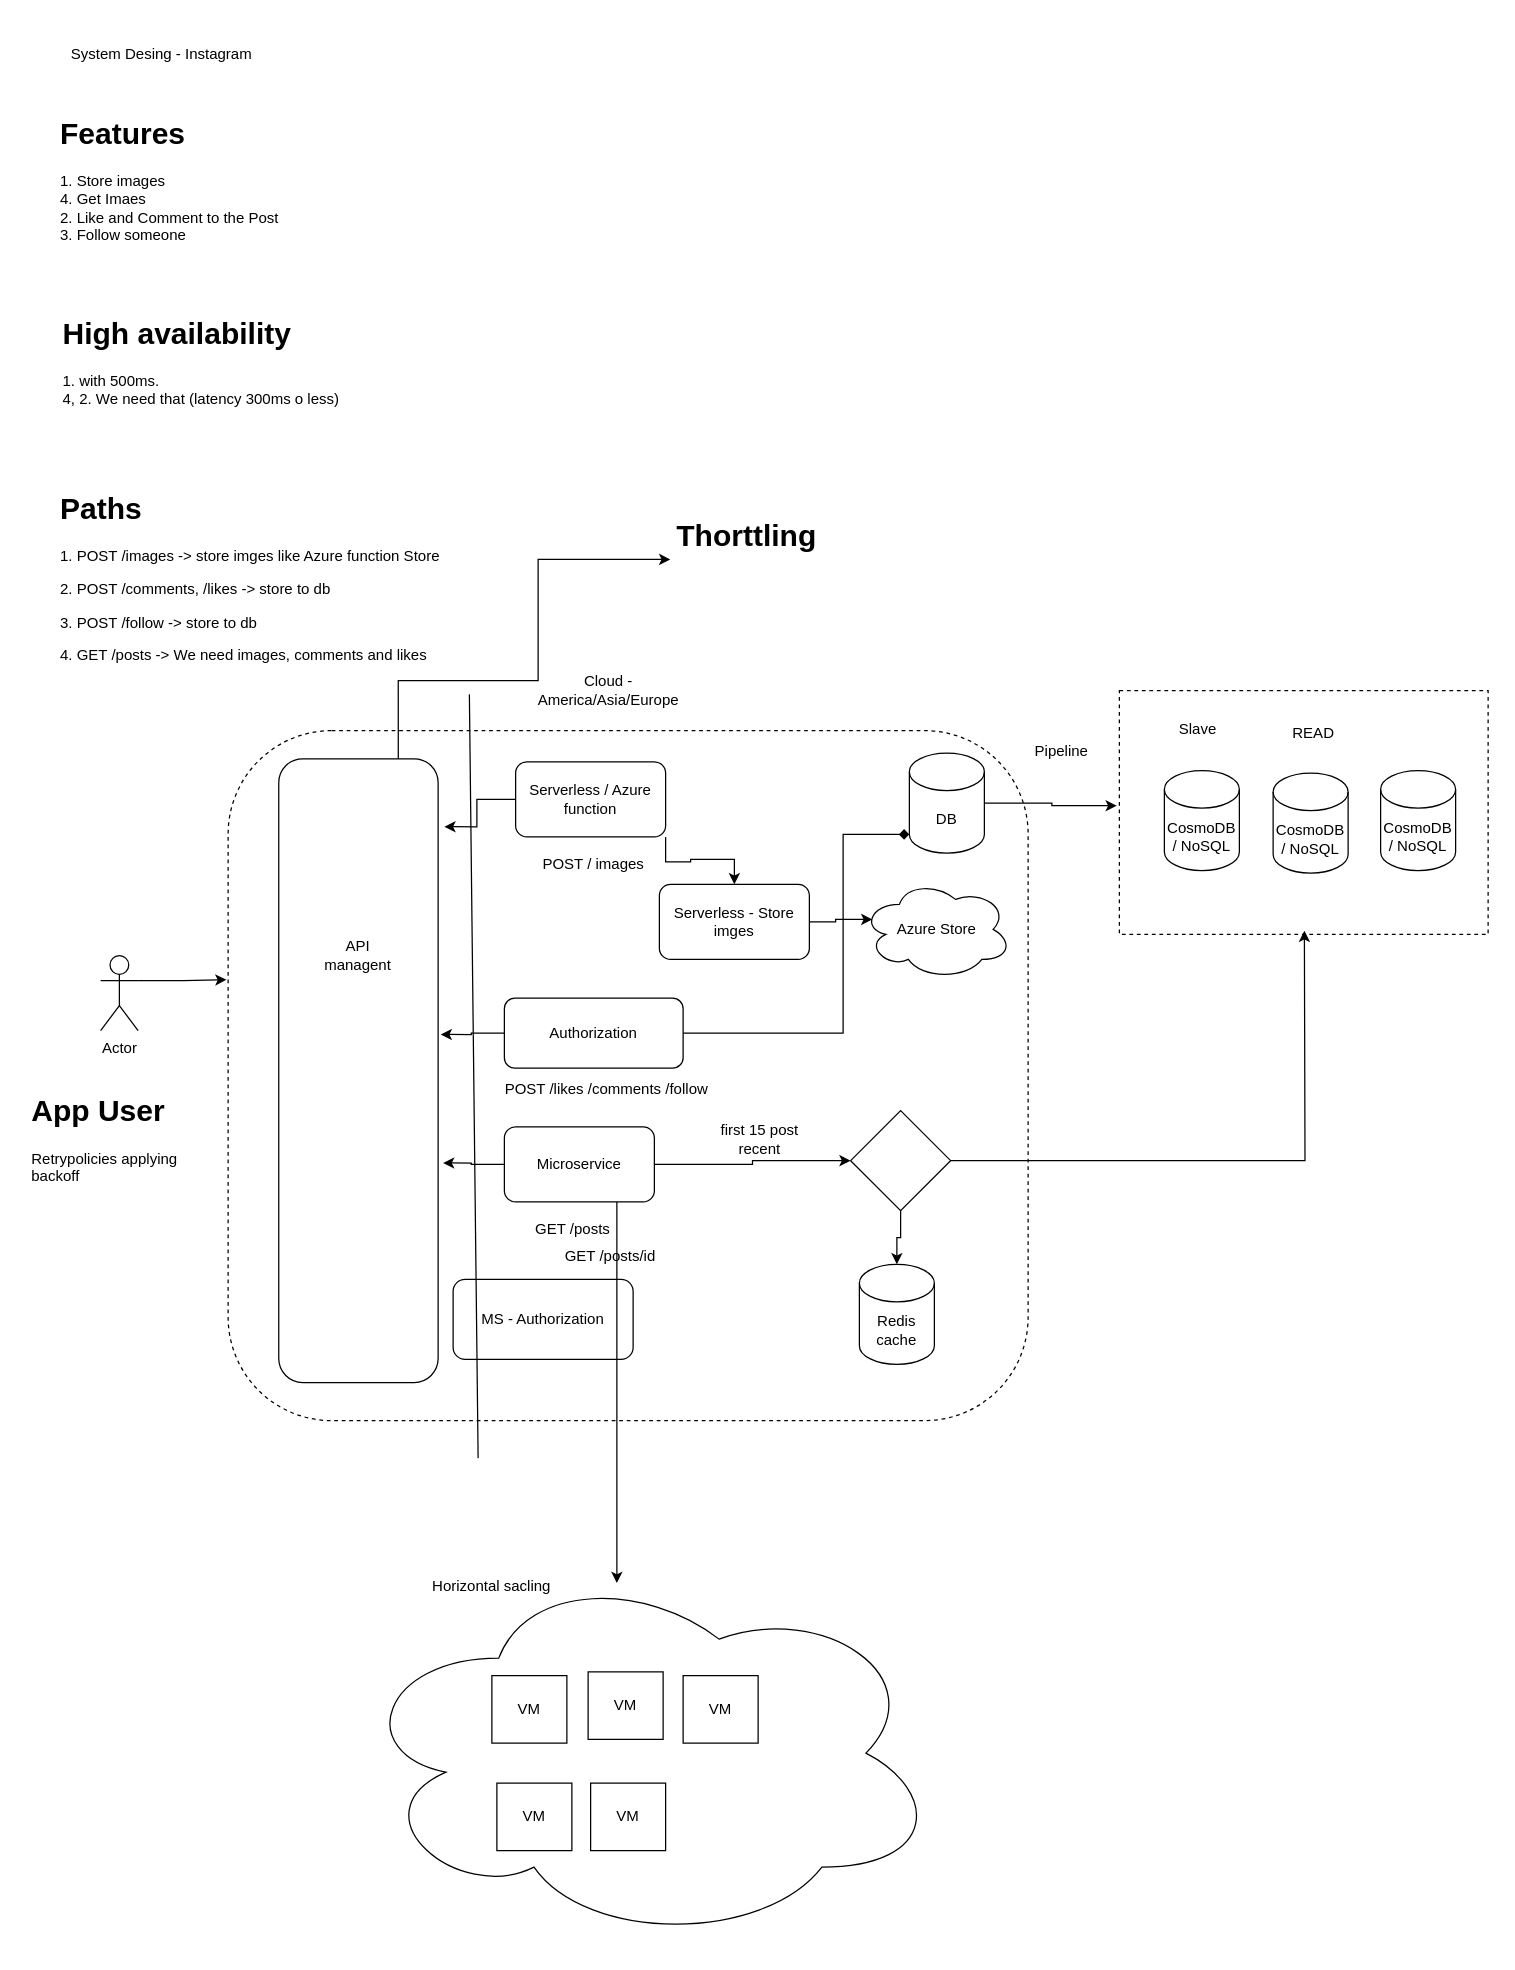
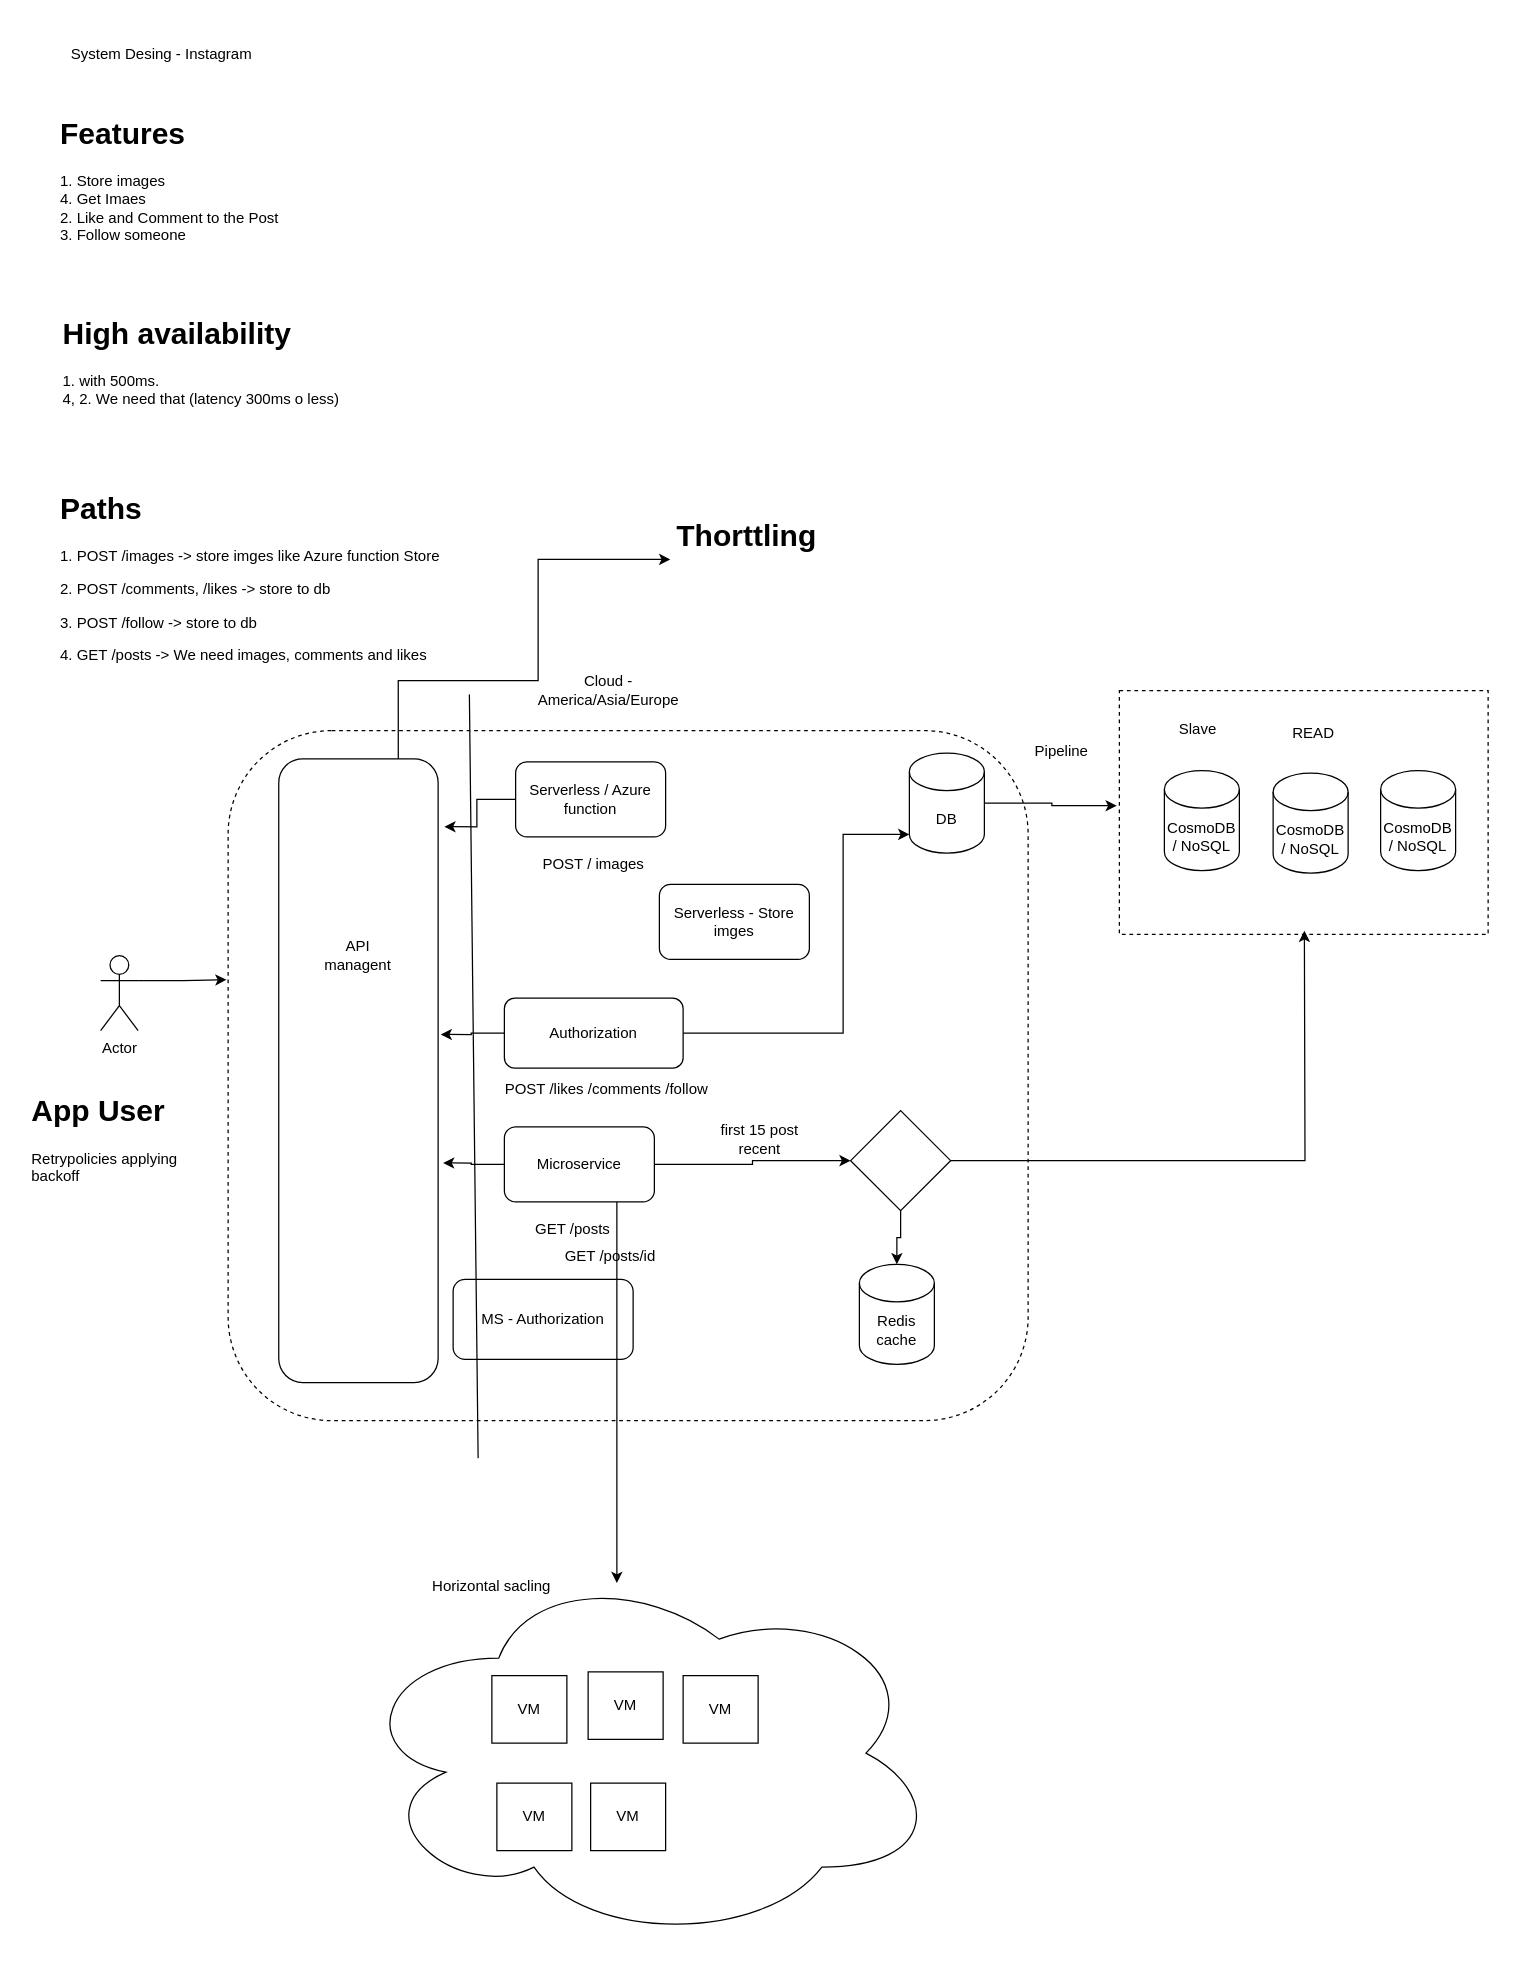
(899, 834) -> (899, 834)
(695, 859) -> none
(836, 919) -> none
(937, 929) -> none
